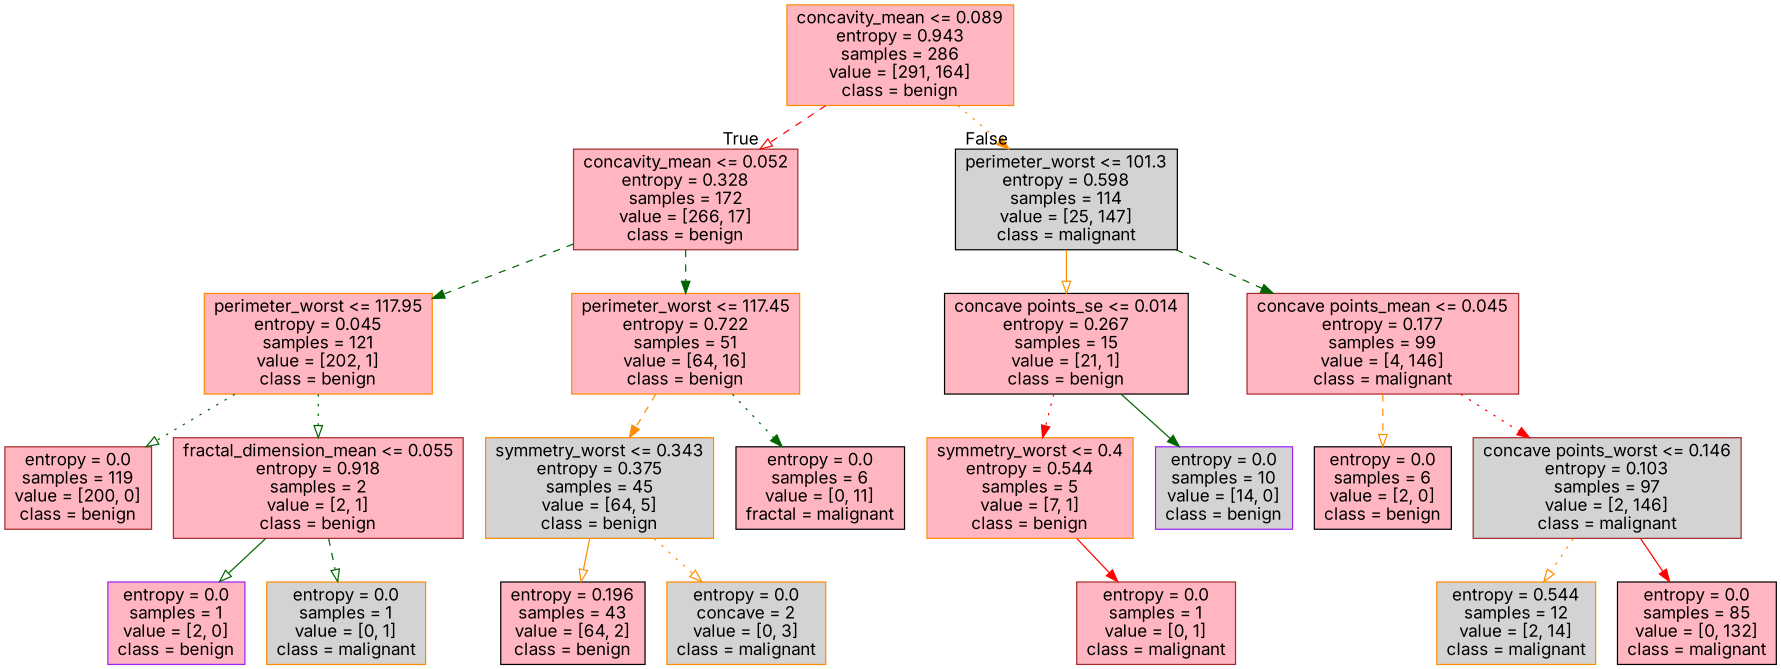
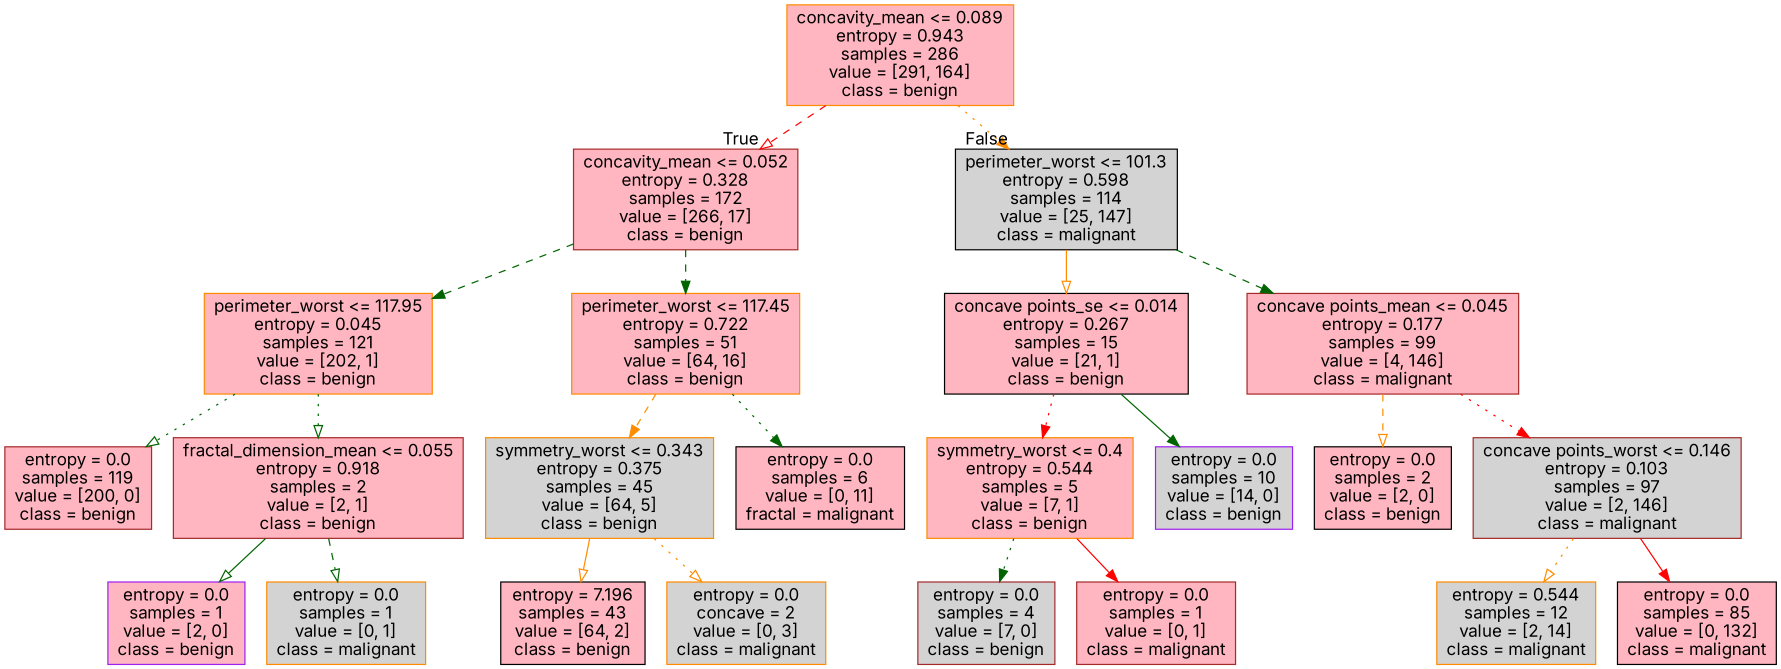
(1383, 488) -> (1383, 488)
(573, 623) -> (573, 623)
none -> (986, 623)
